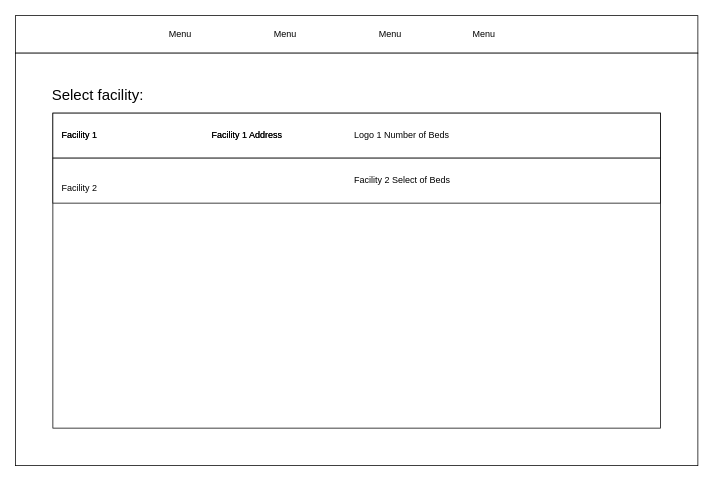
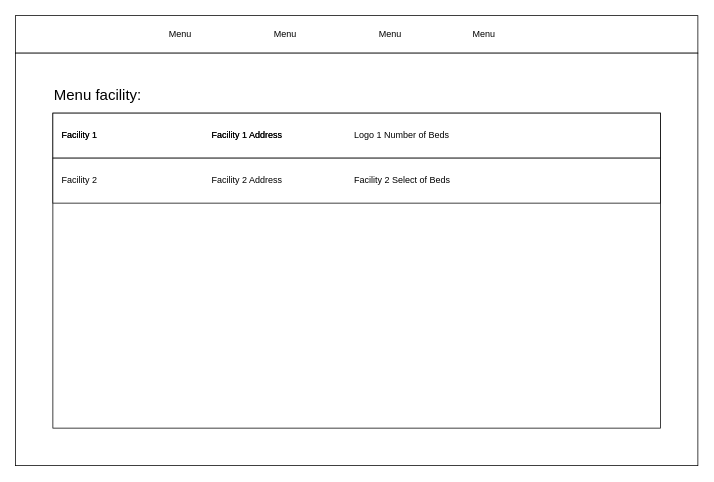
(98, 94) -> (98, 94)
none -> (282, 180)
(132, 188) -> (132, 180)
